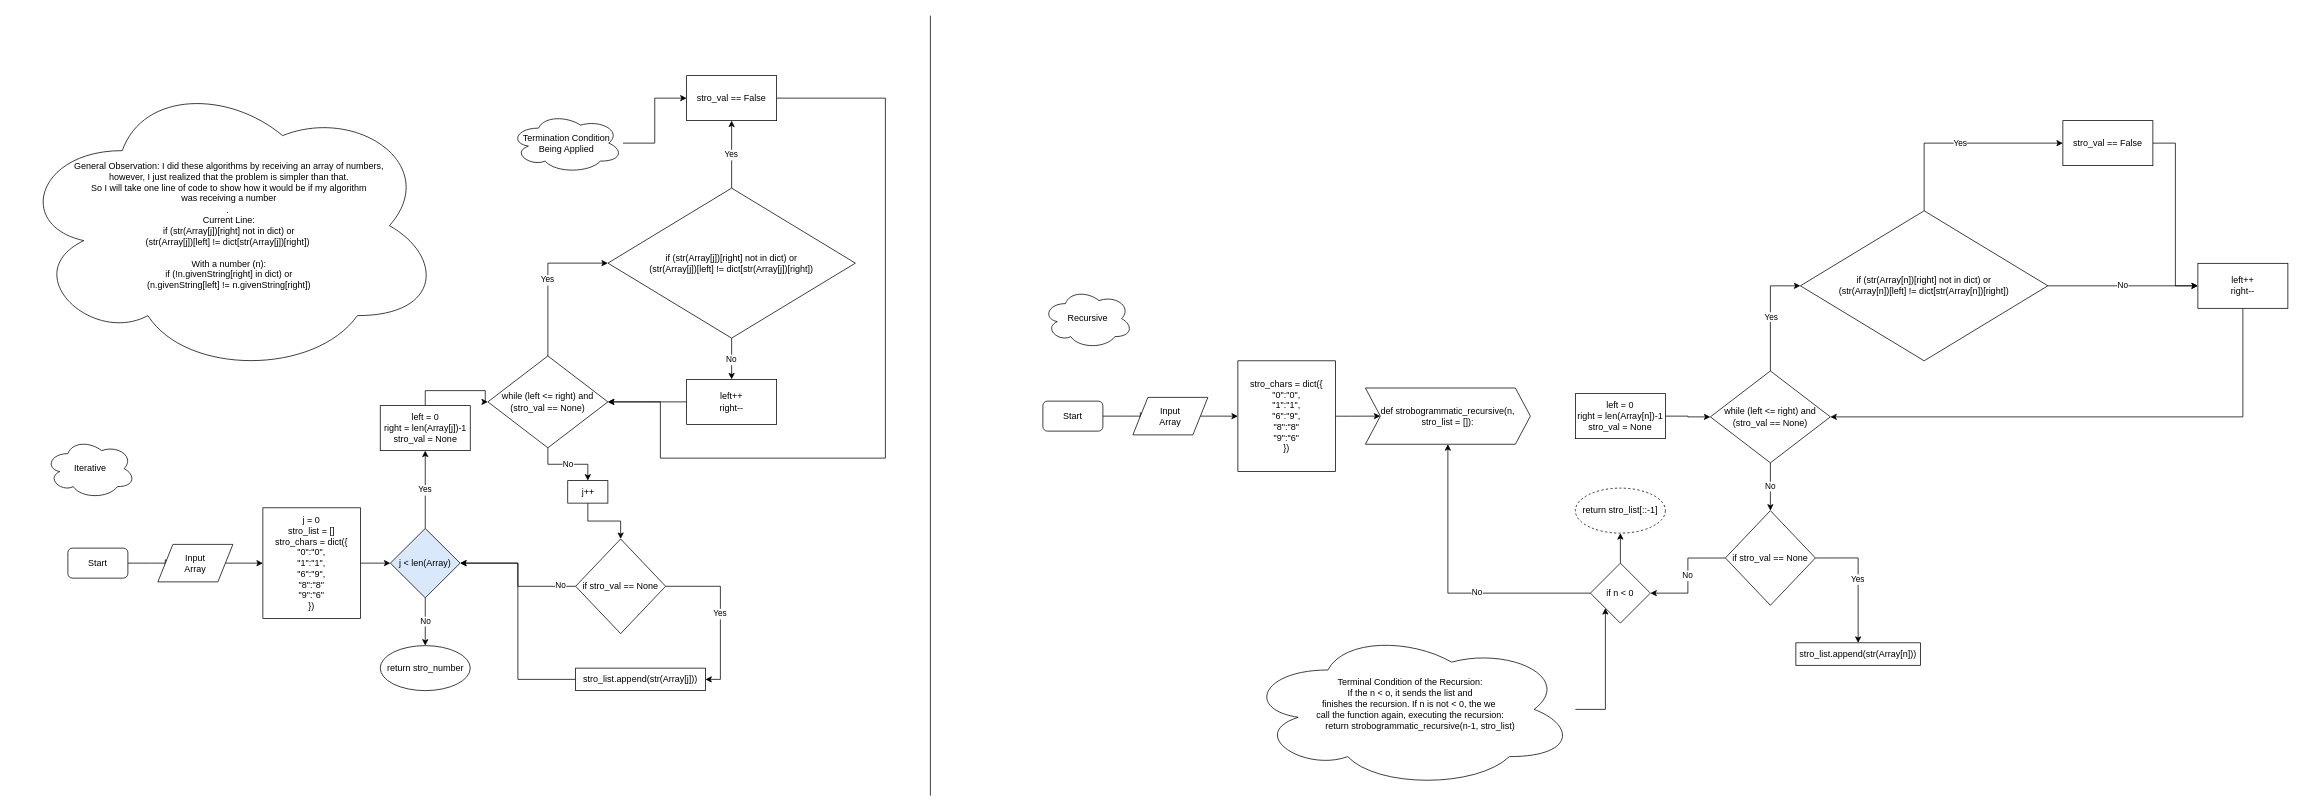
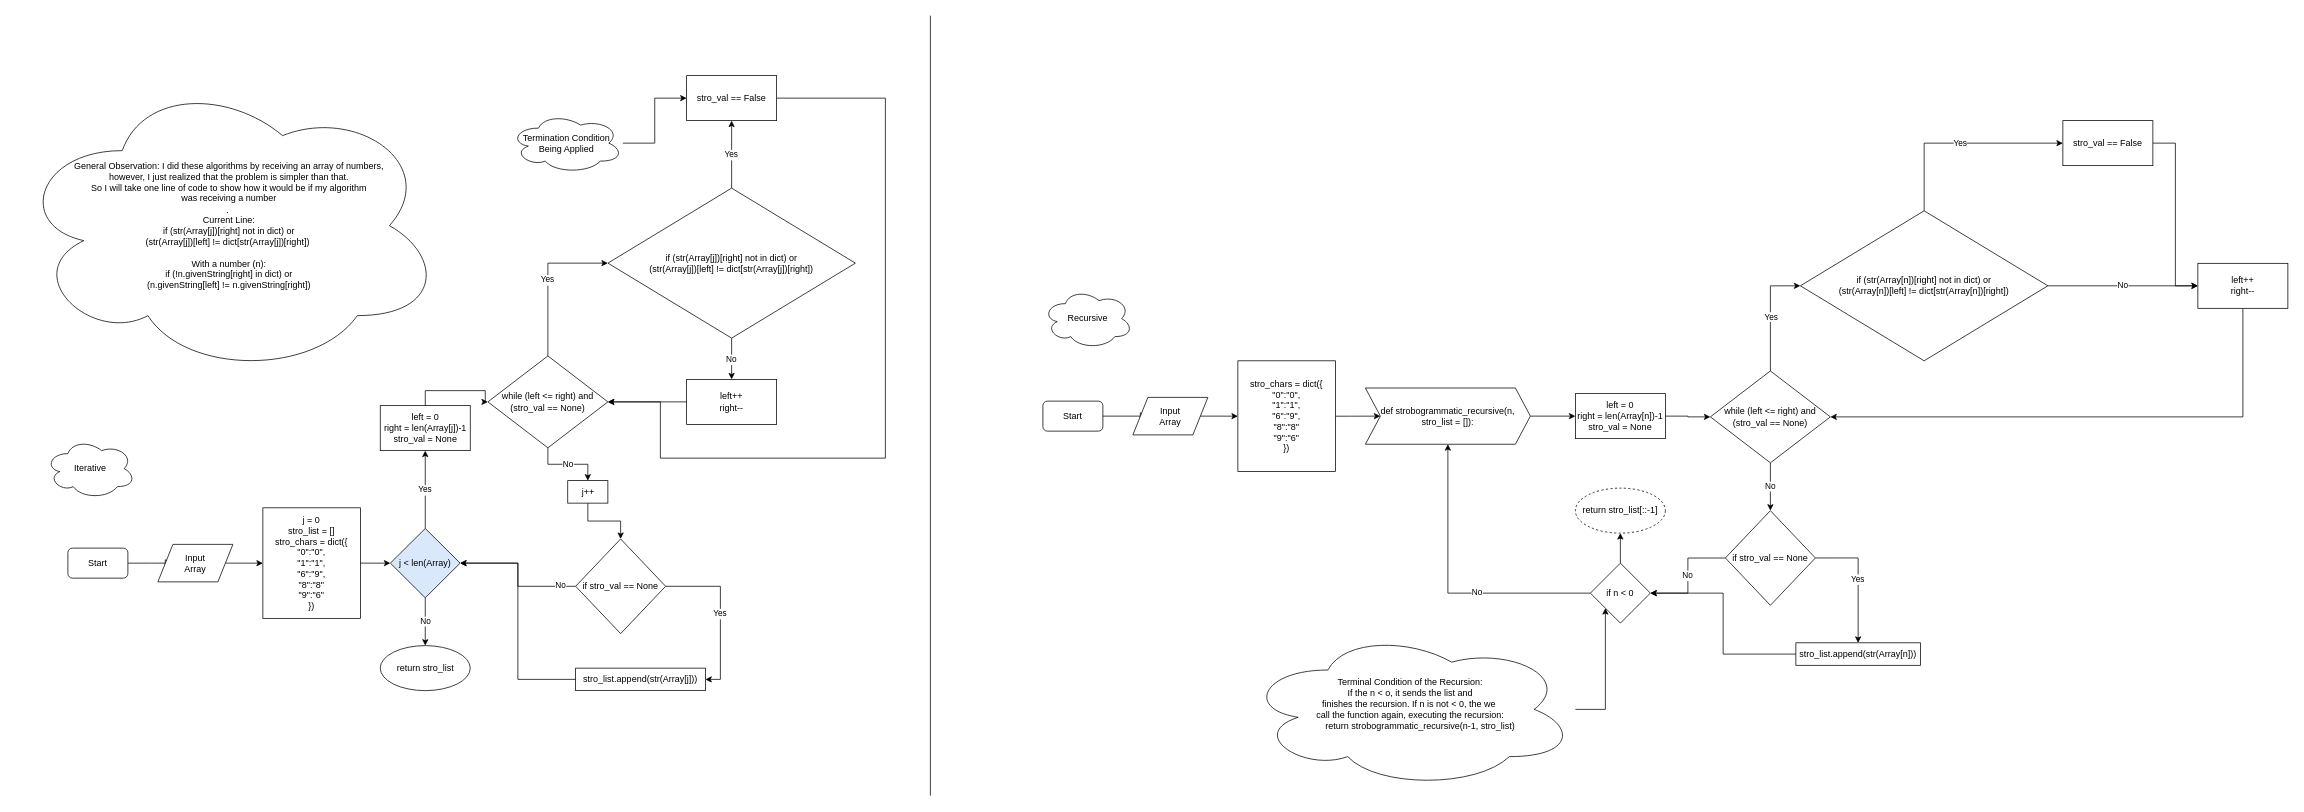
none -> (1569, 416)
none -> (1723, 643)
(426, 668) -> (426, 668)
